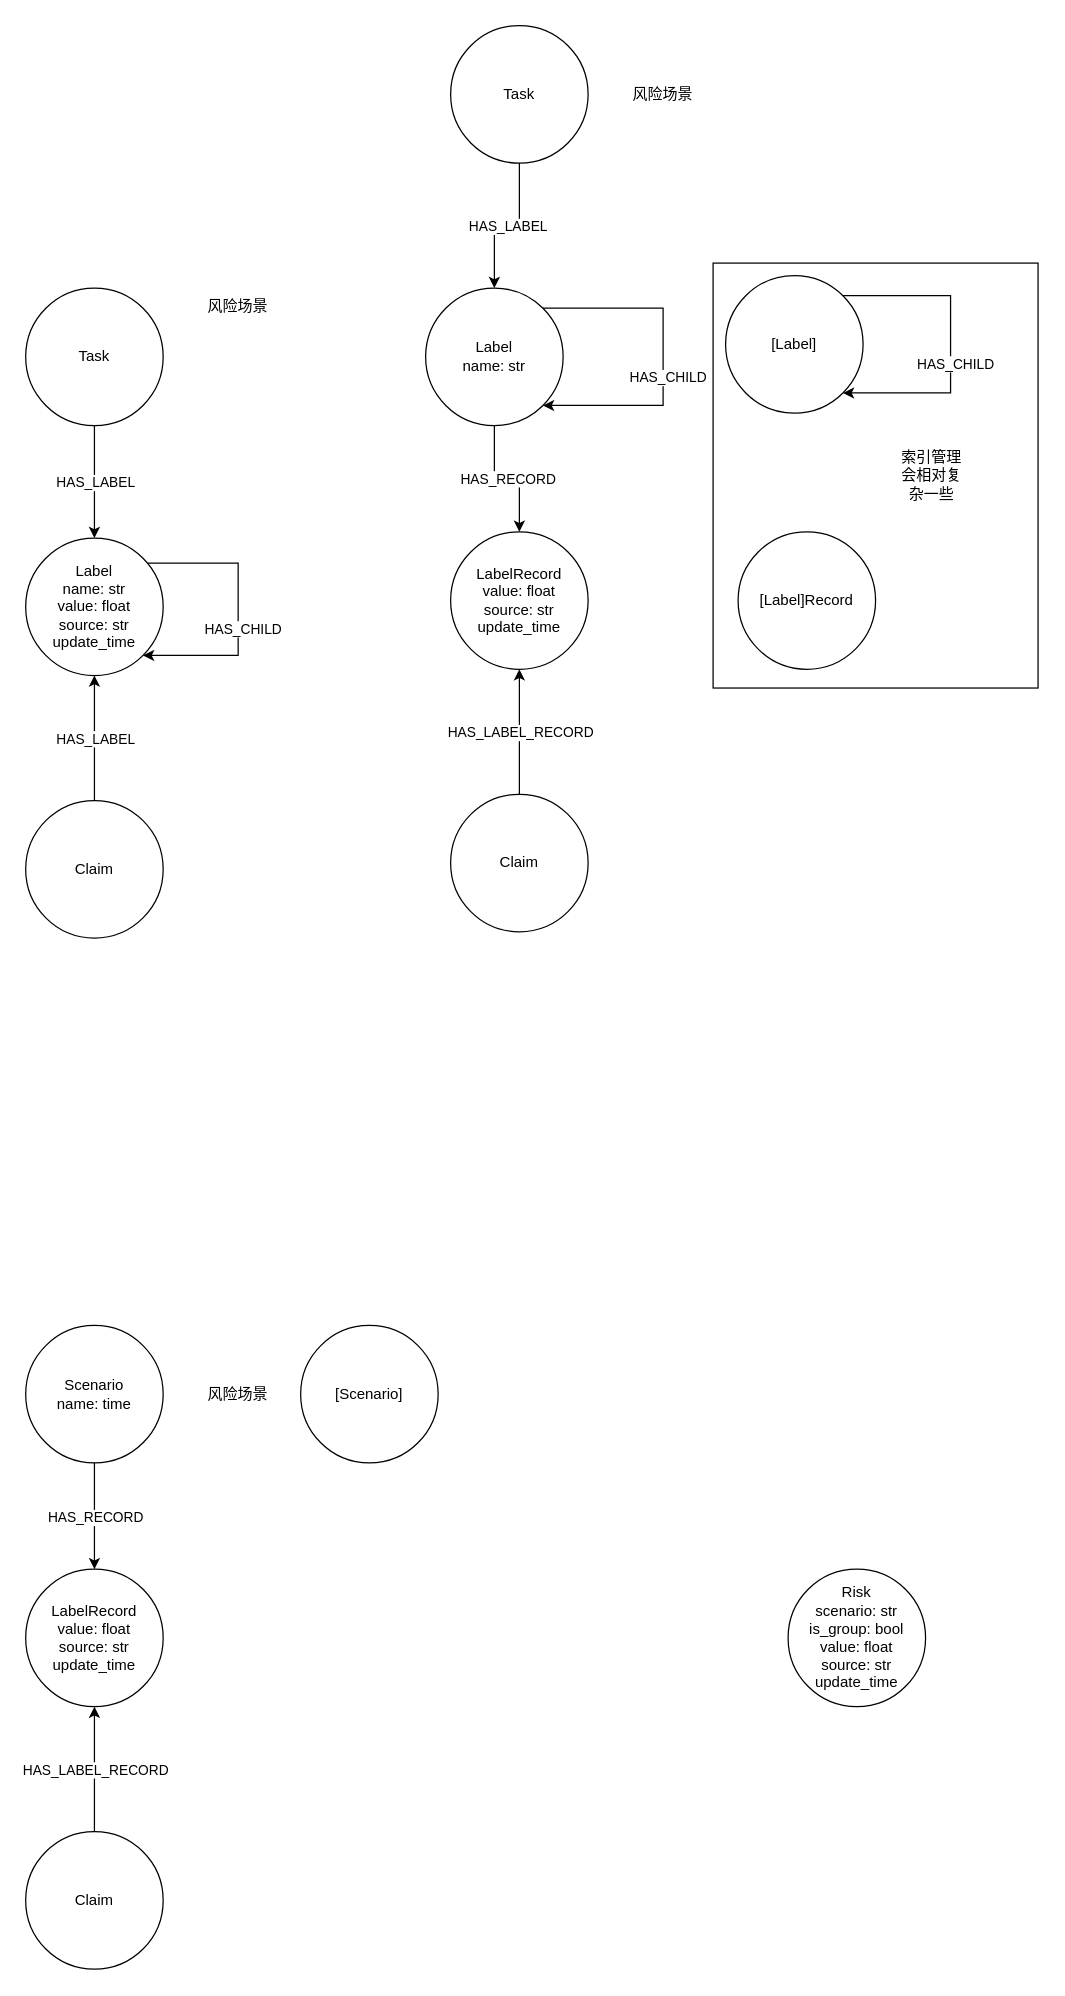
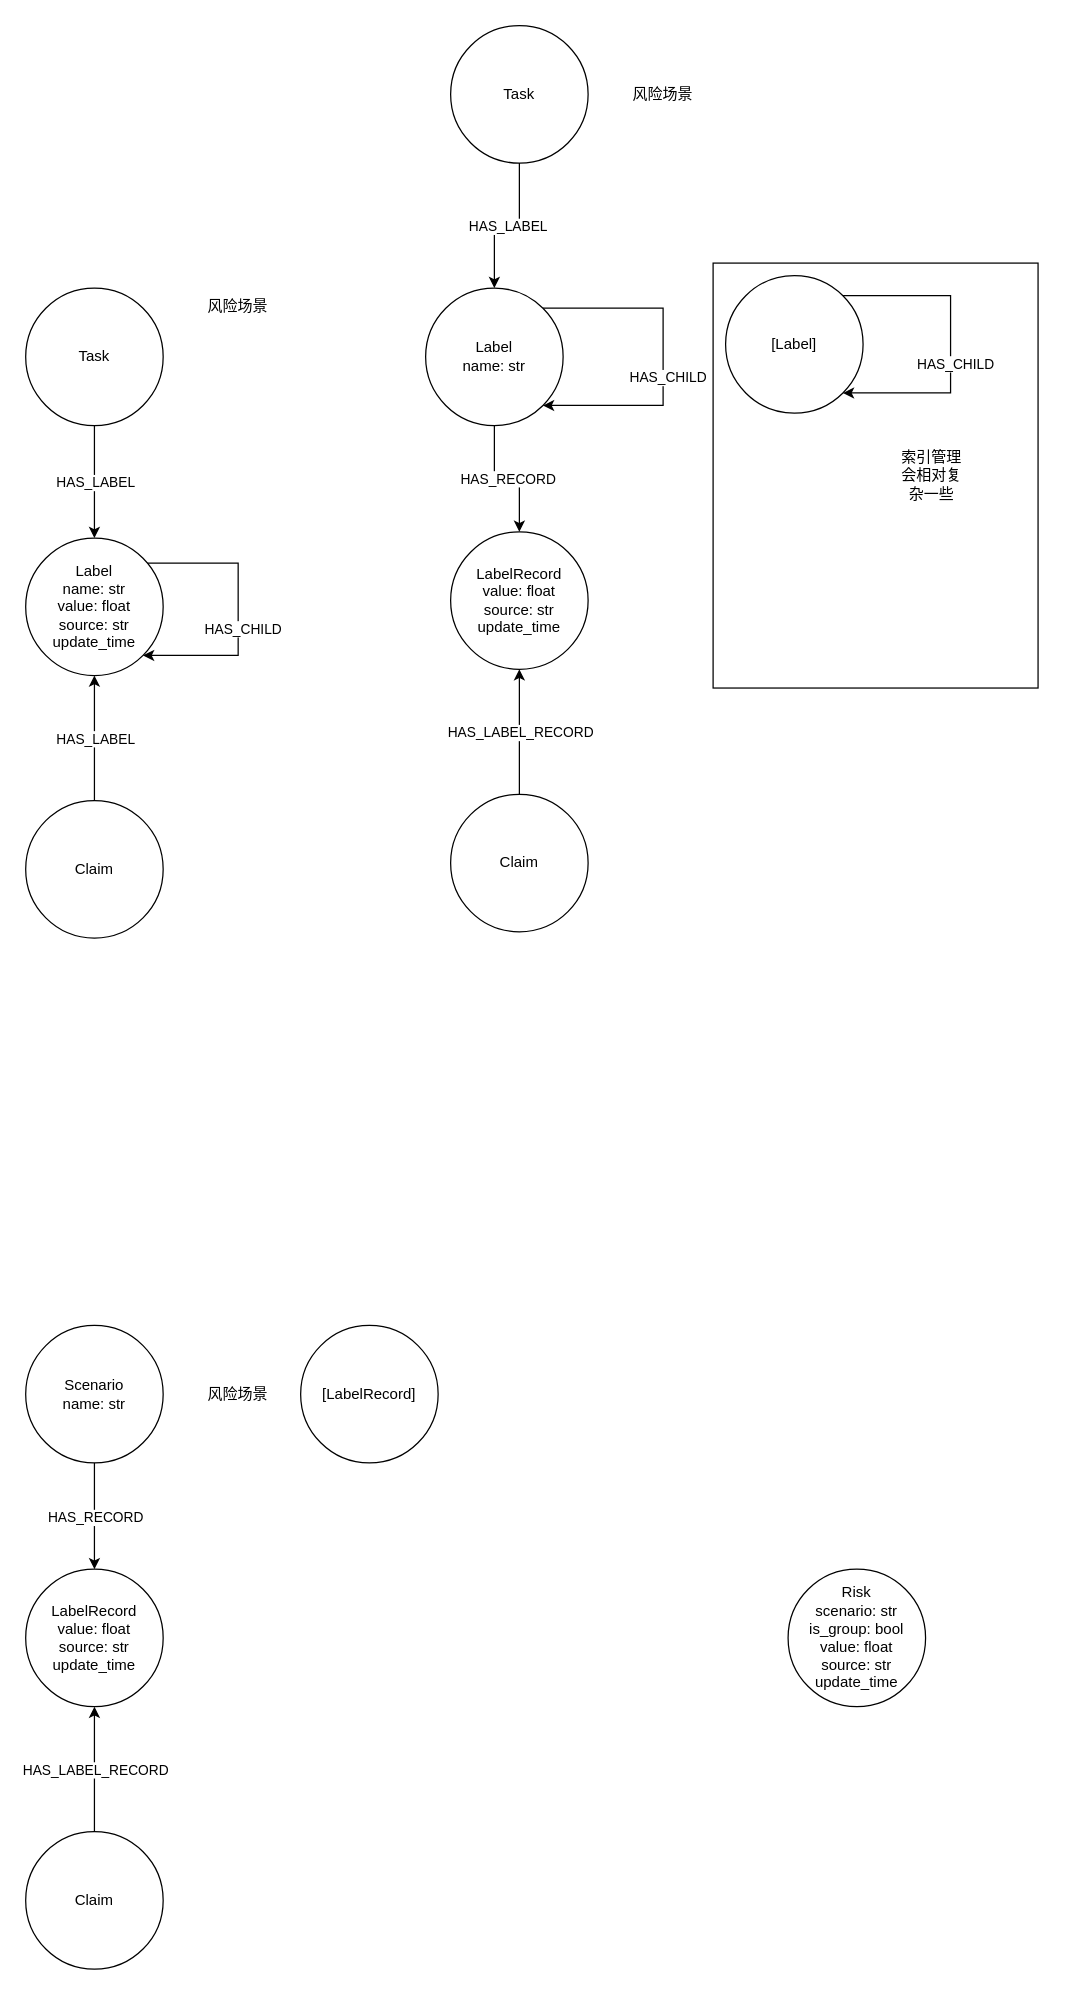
(807, 601) -> none
(94, 1394) -> (94, 1394)
(369, 1394) -> (369, 1394)
